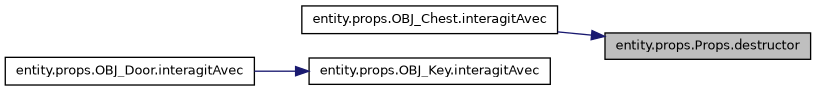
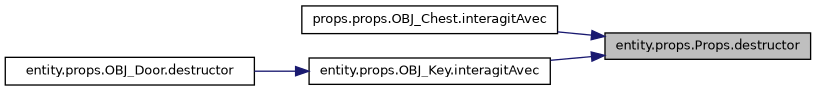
(430, 20) -> (430, 20)
none -> (571, 58)
(130, 71) -> (130, 71)
